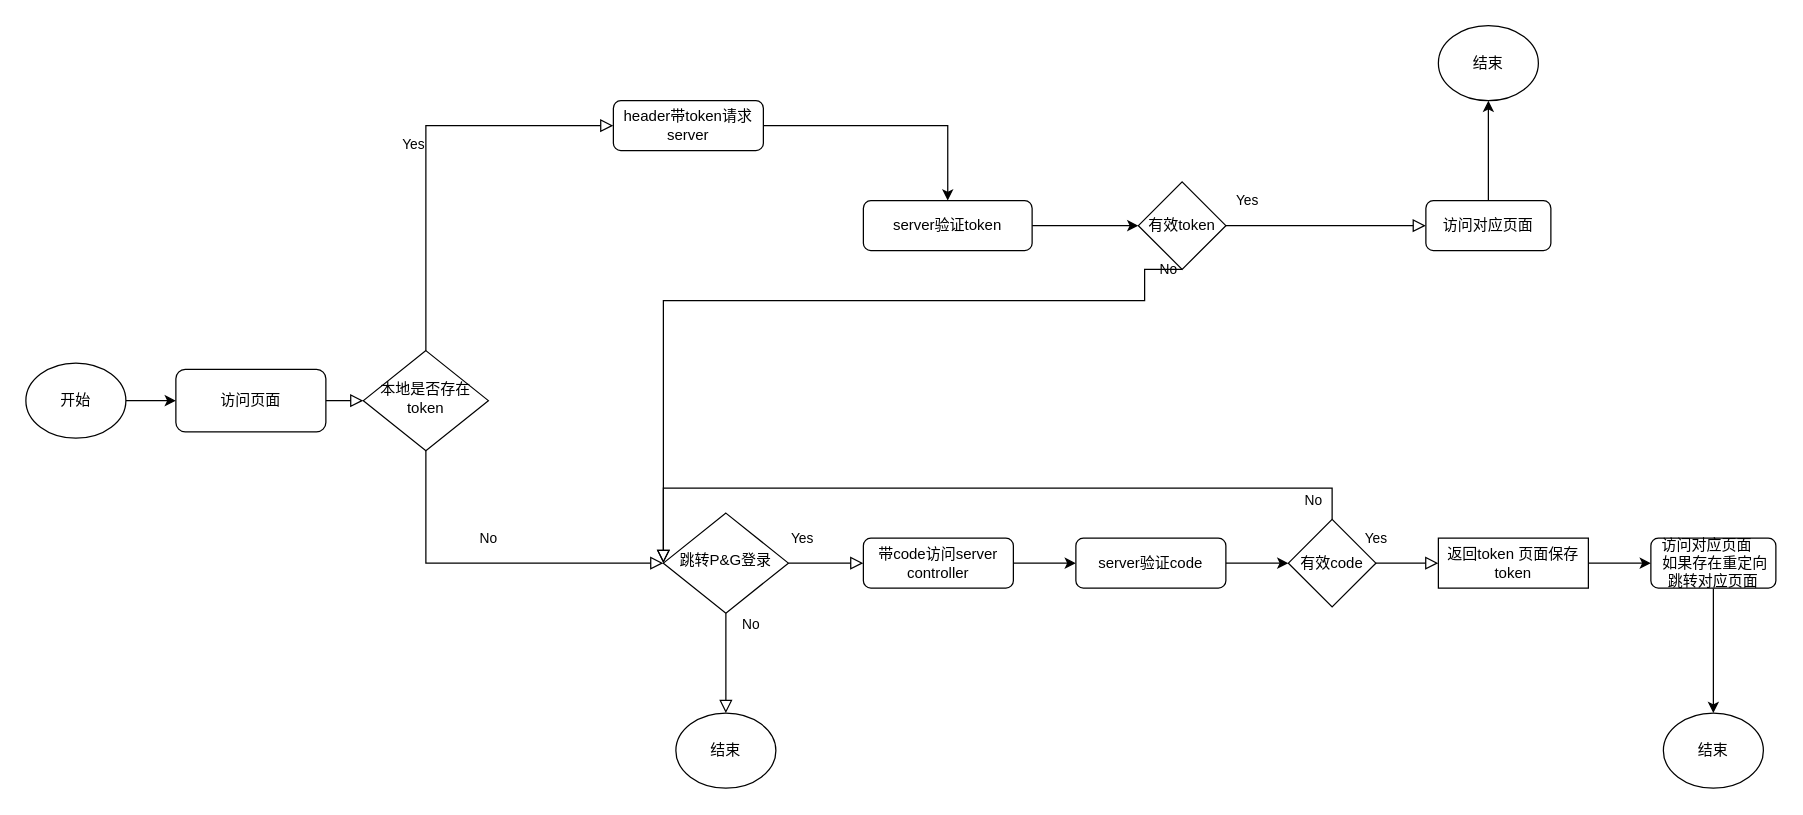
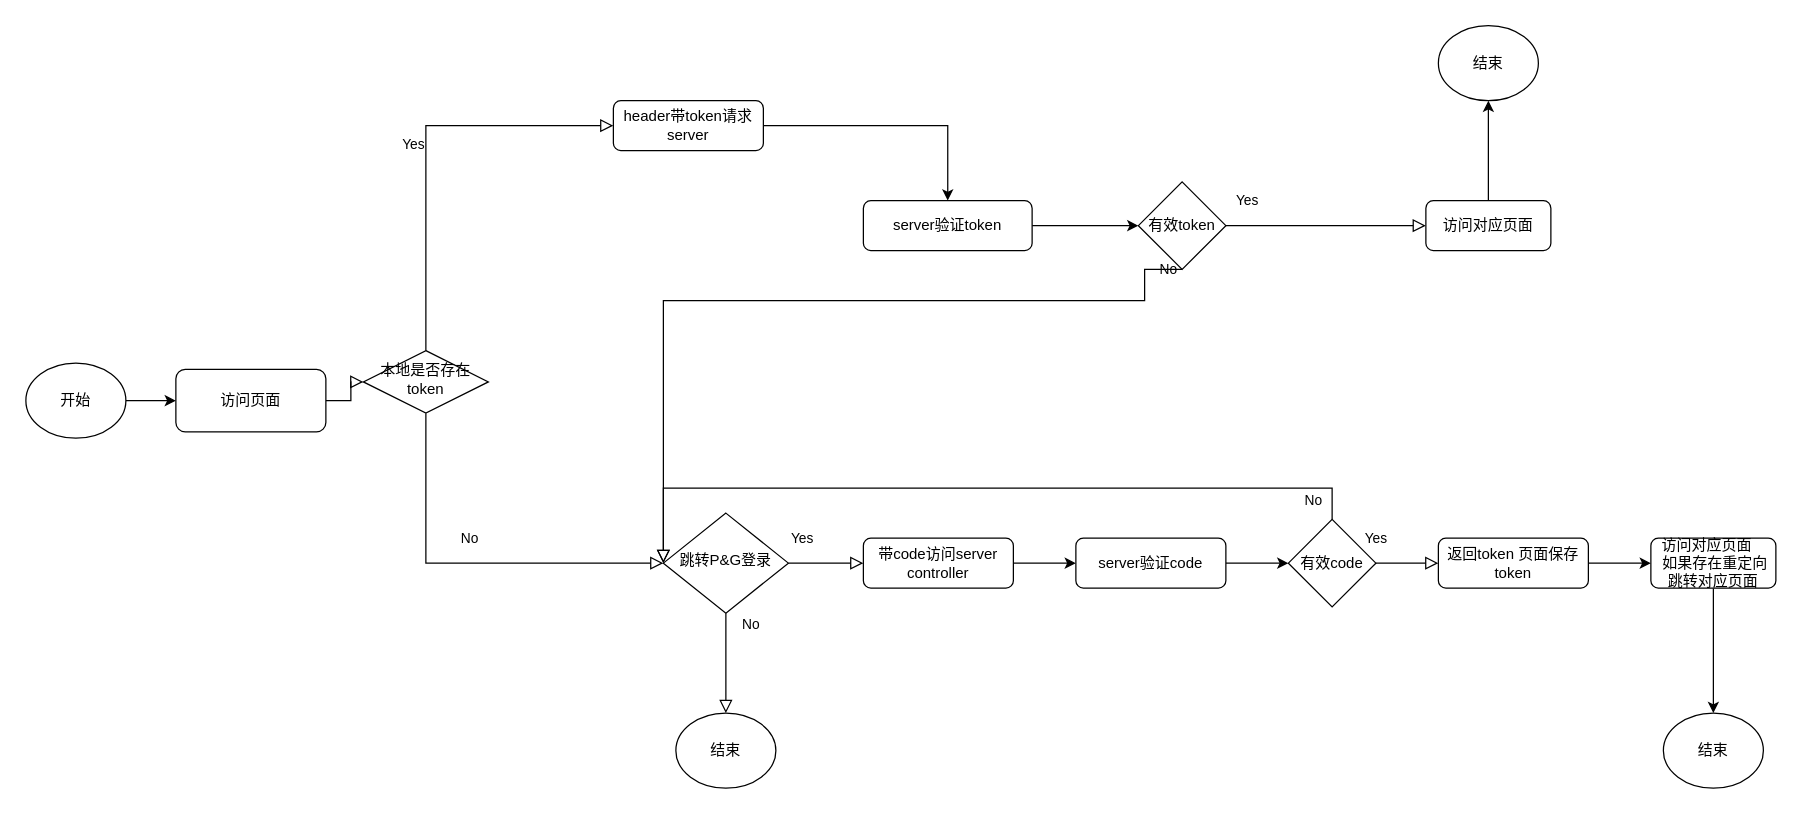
(426, 401) -> (426, 382)
(1513, 563) -> (1513, 563)
